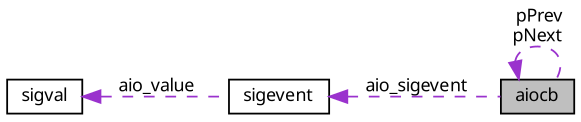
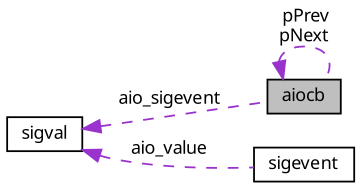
(424, 97) -> (184, 114)
